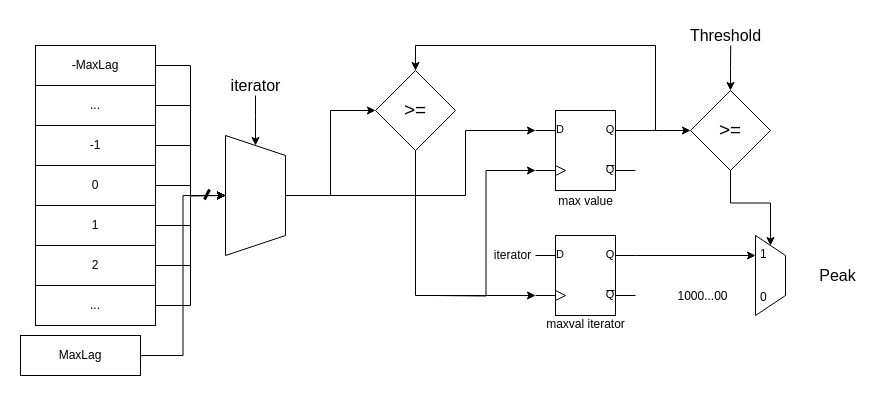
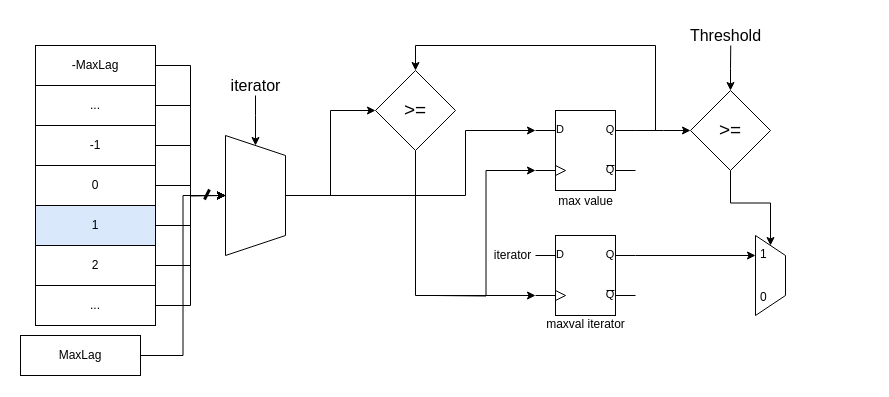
(96, 226) -> (96, 226)
(838, 276) -> none
(703, 297) -> none
